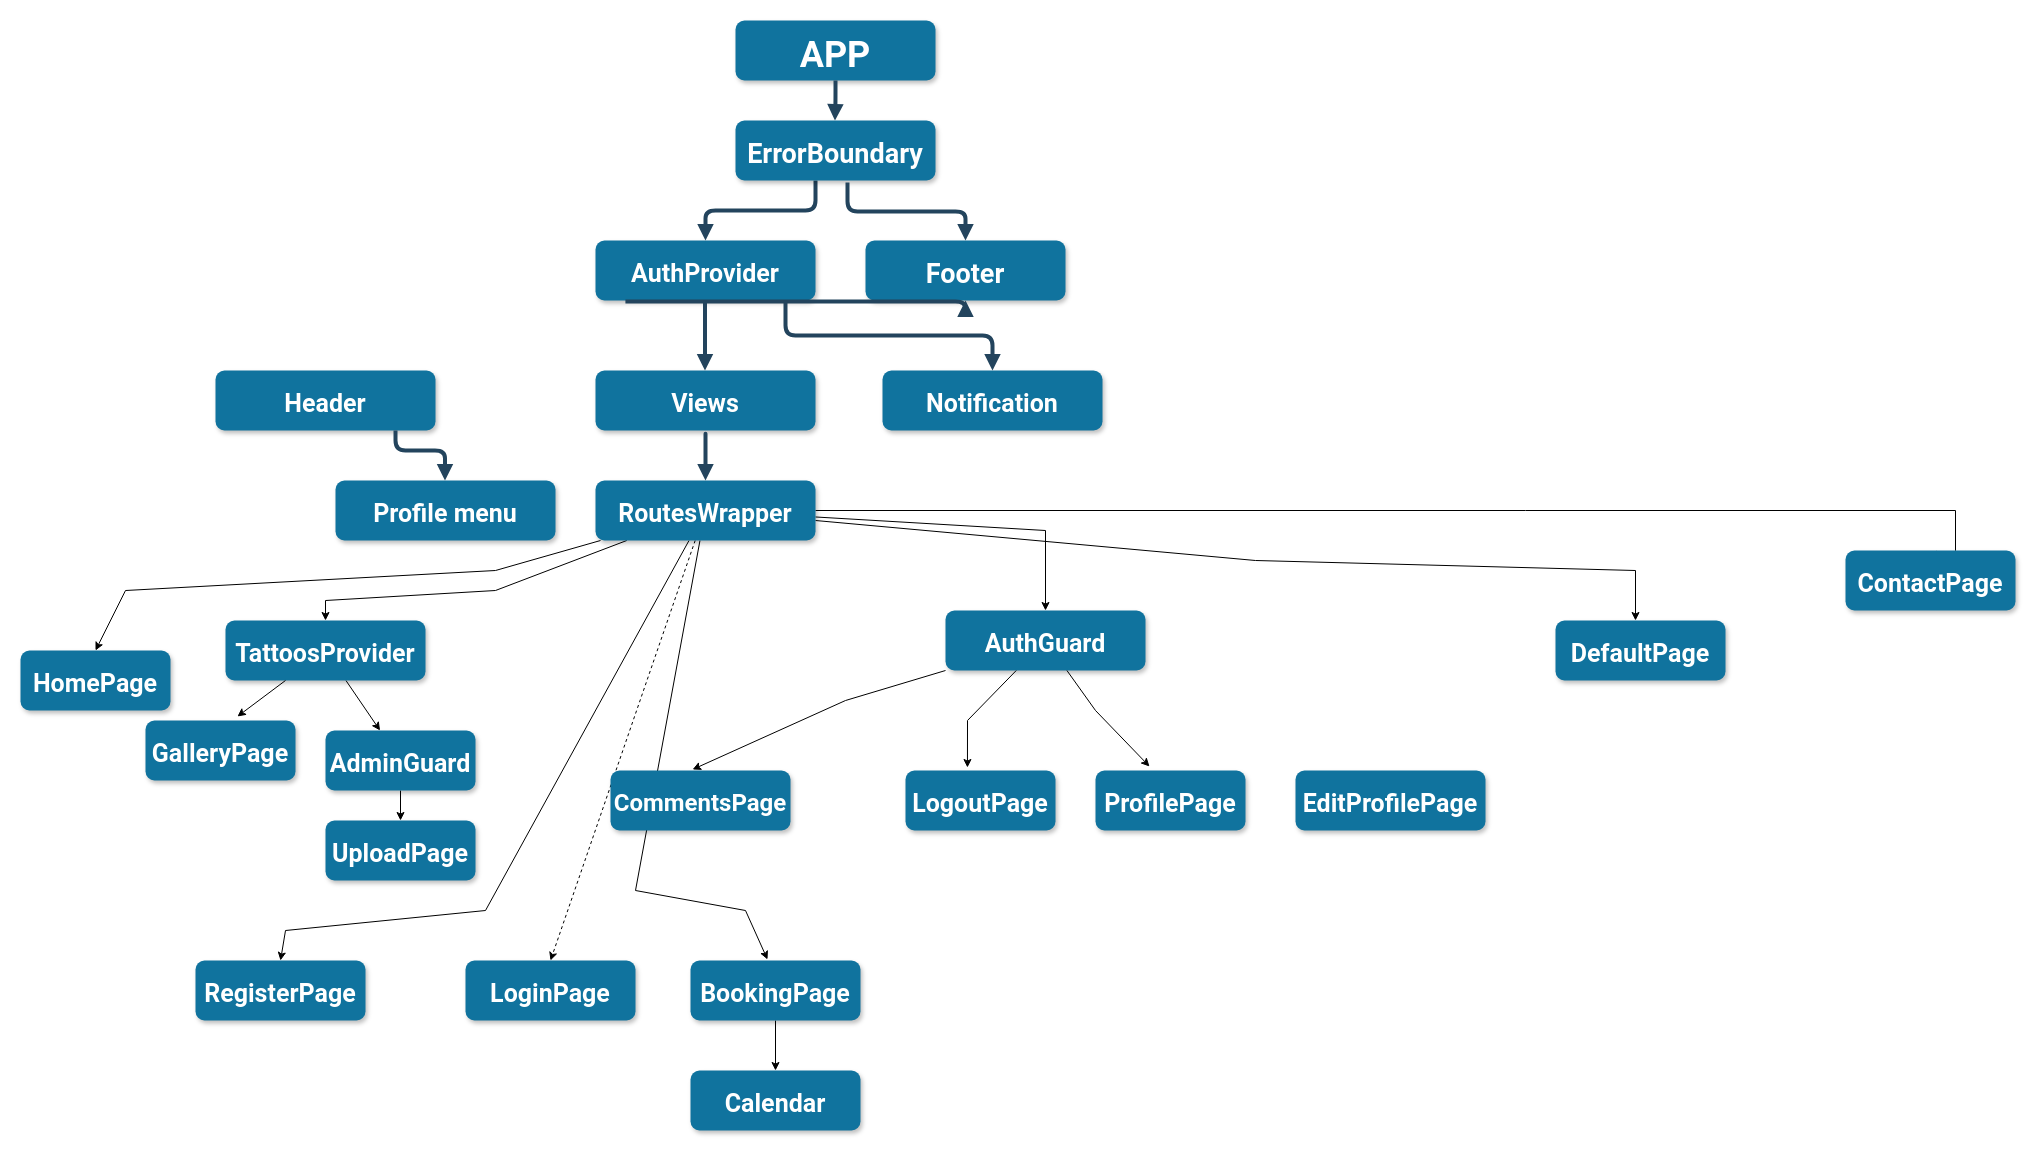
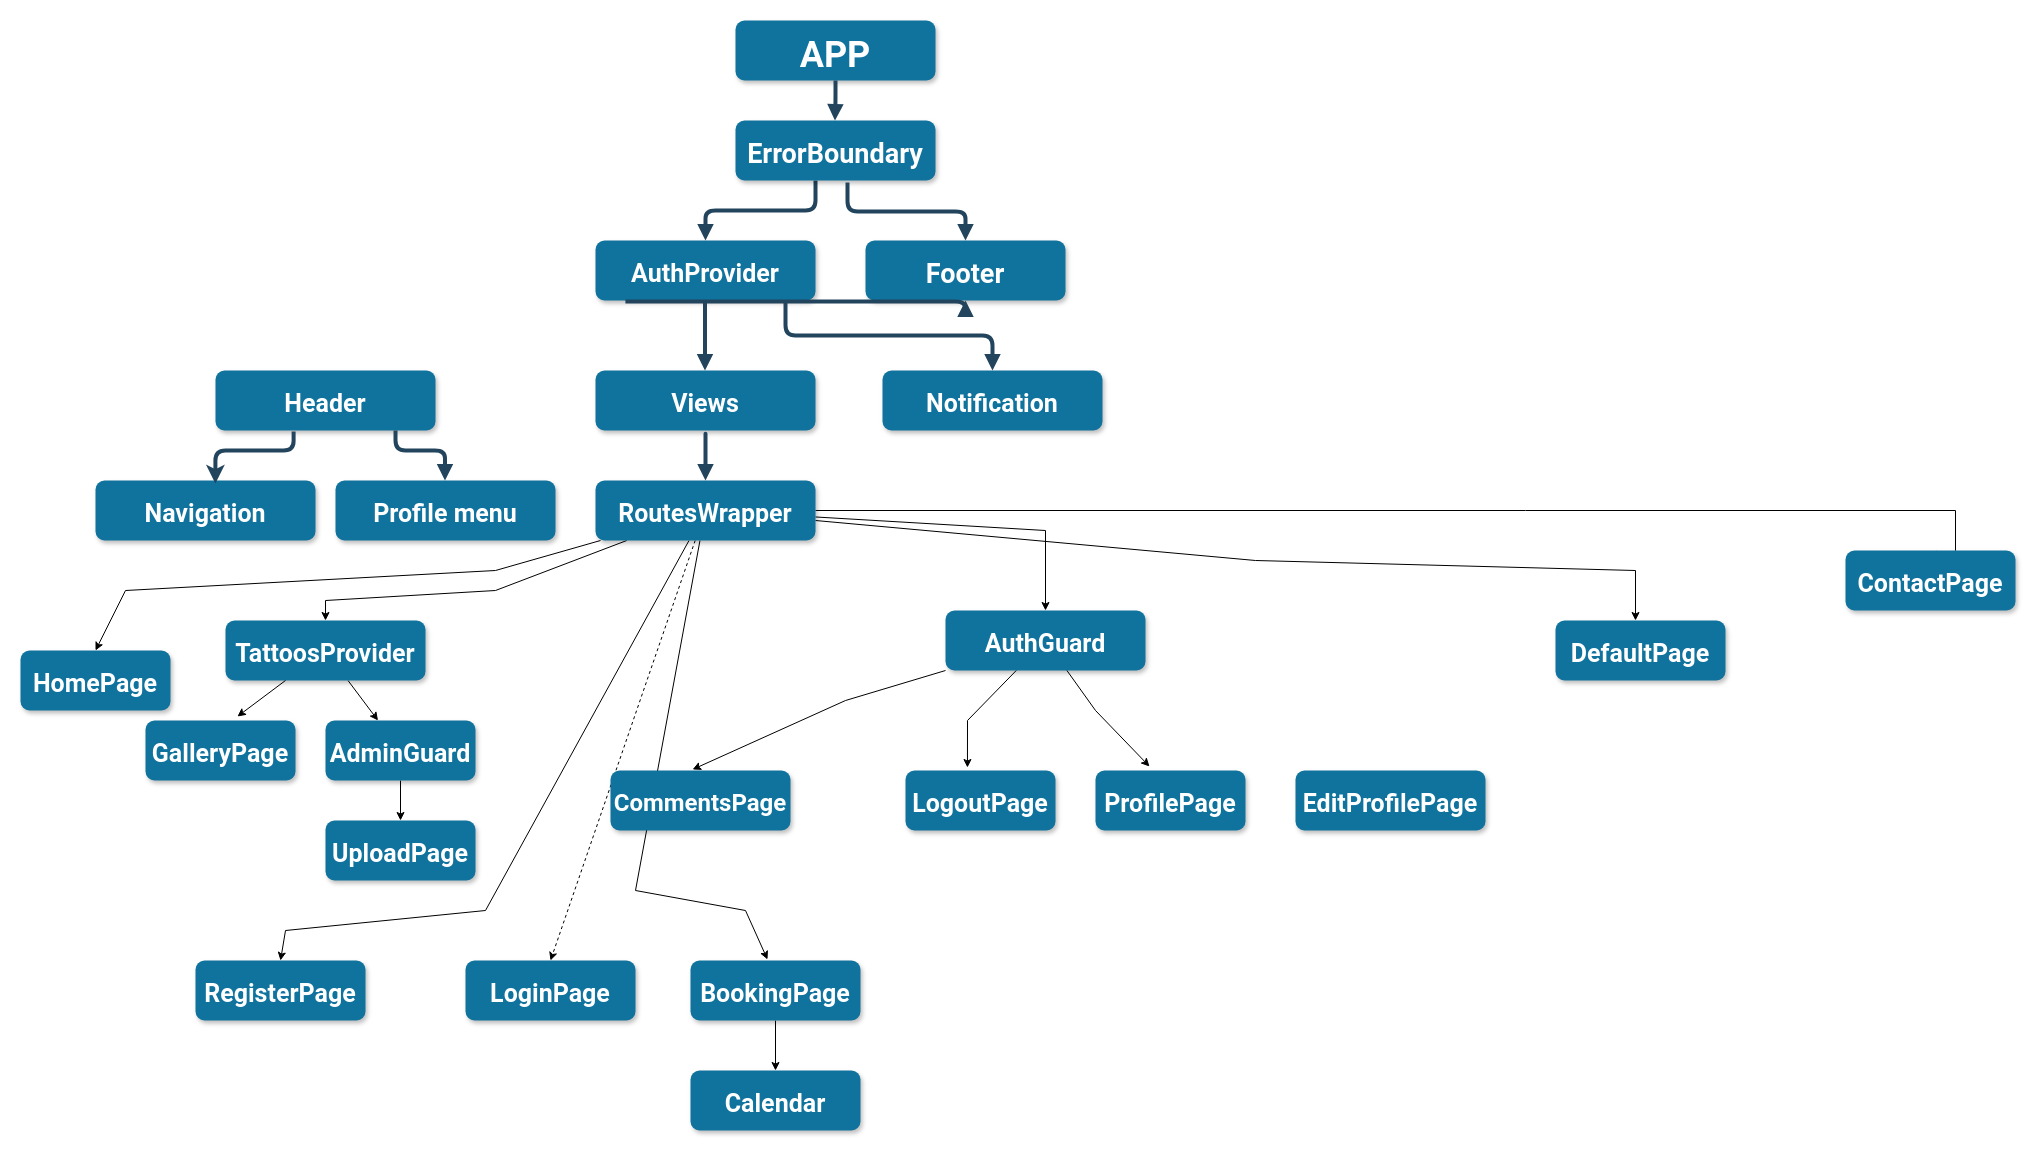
none -> (253, 451)
none -> (206, 511)
(401, 761) -> (401, 751)
